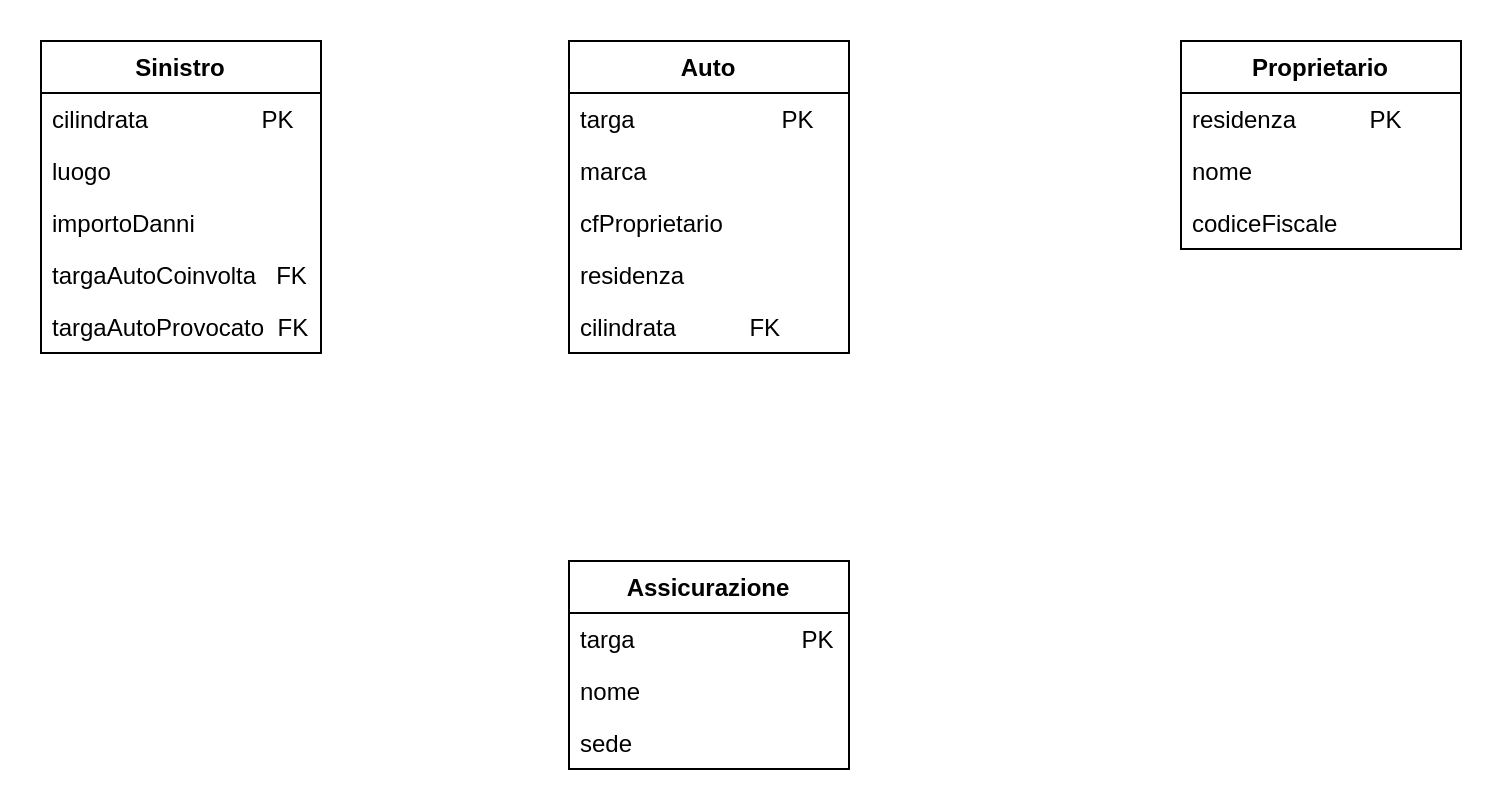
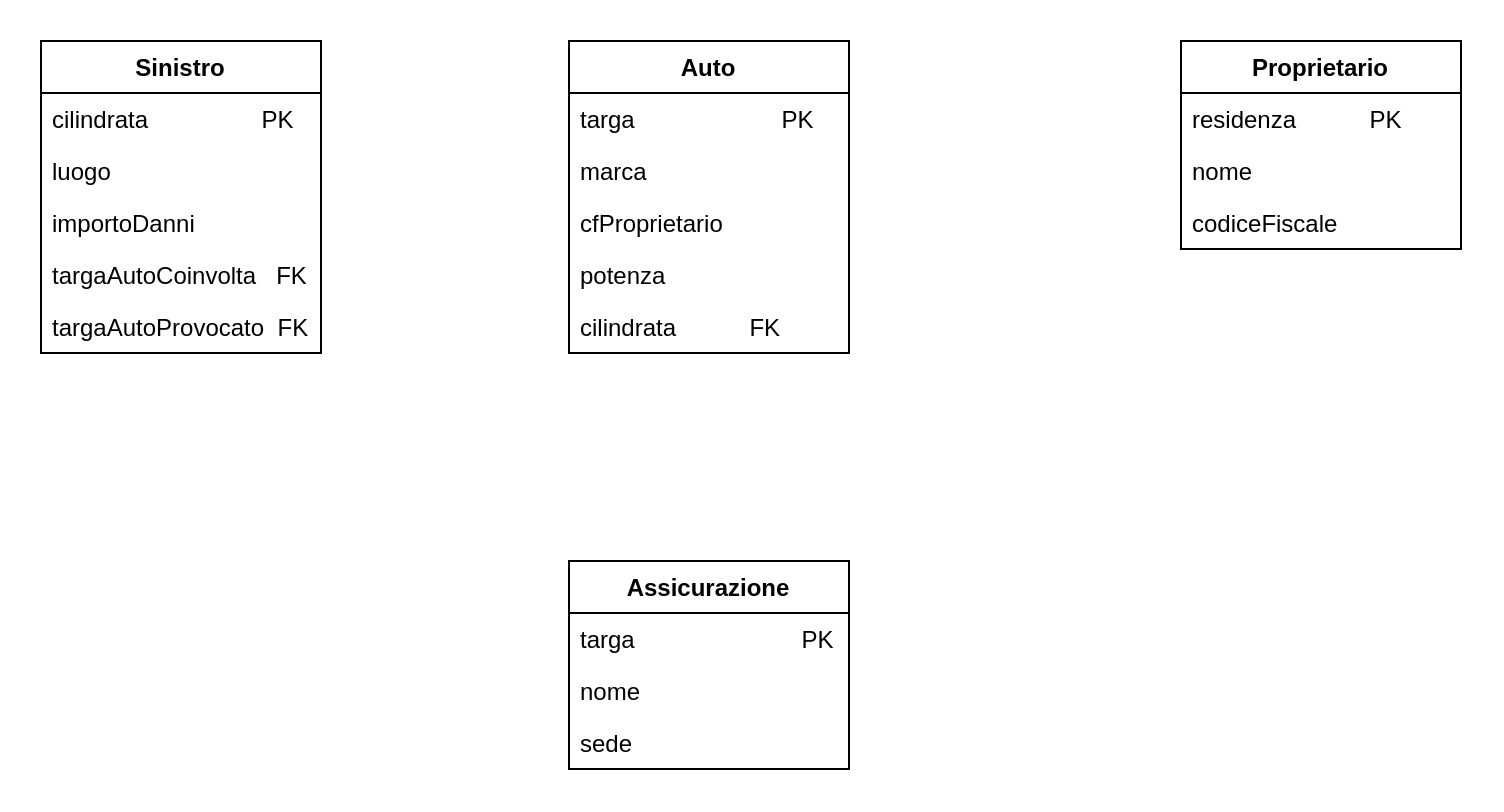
(637, 276) -> (627, 276)
